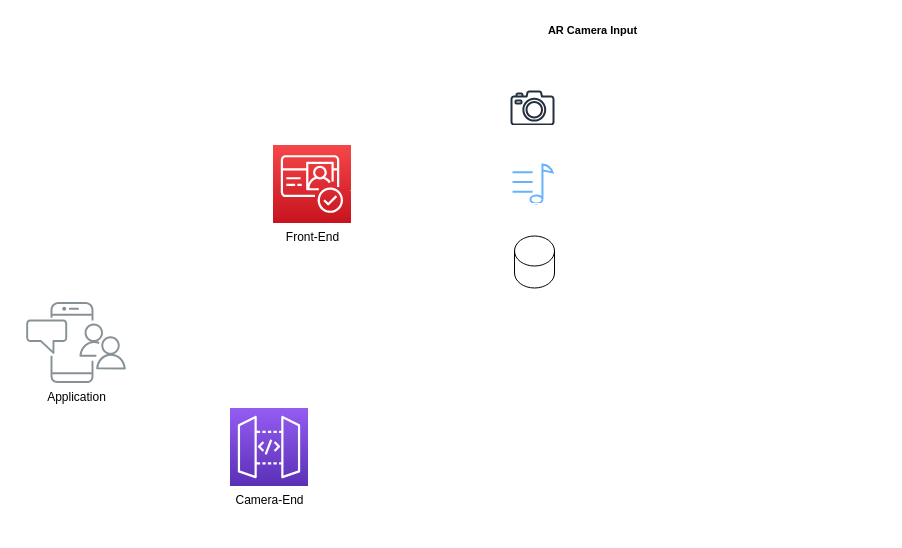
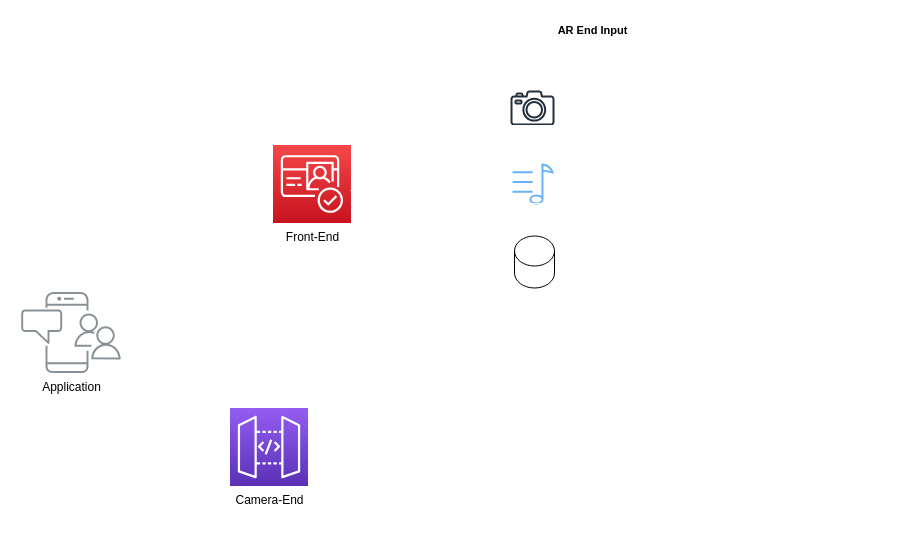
(593, 31) -> (593, 31)
(76, 343) -> (71, 333)
